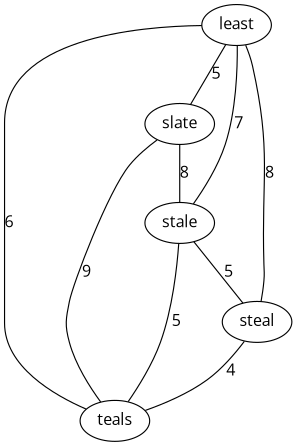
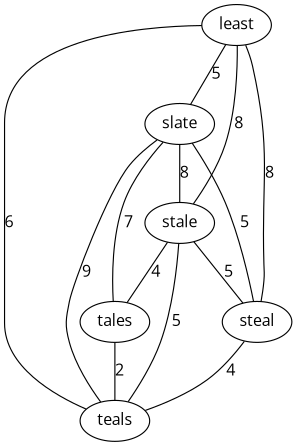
(239, 124) -> (239, 124)
none -> (231, 219)
none -> (115, 322)
